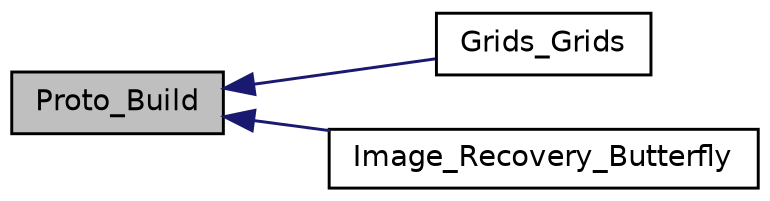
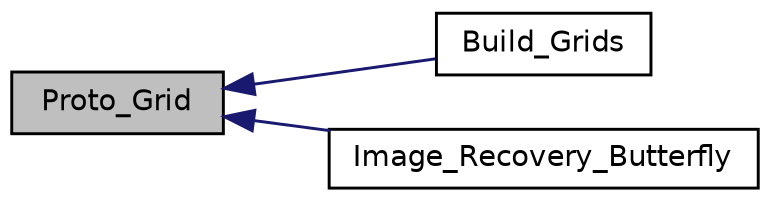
(544, 44) -> (544, 44)
(118, 103) -> (118, 103)
